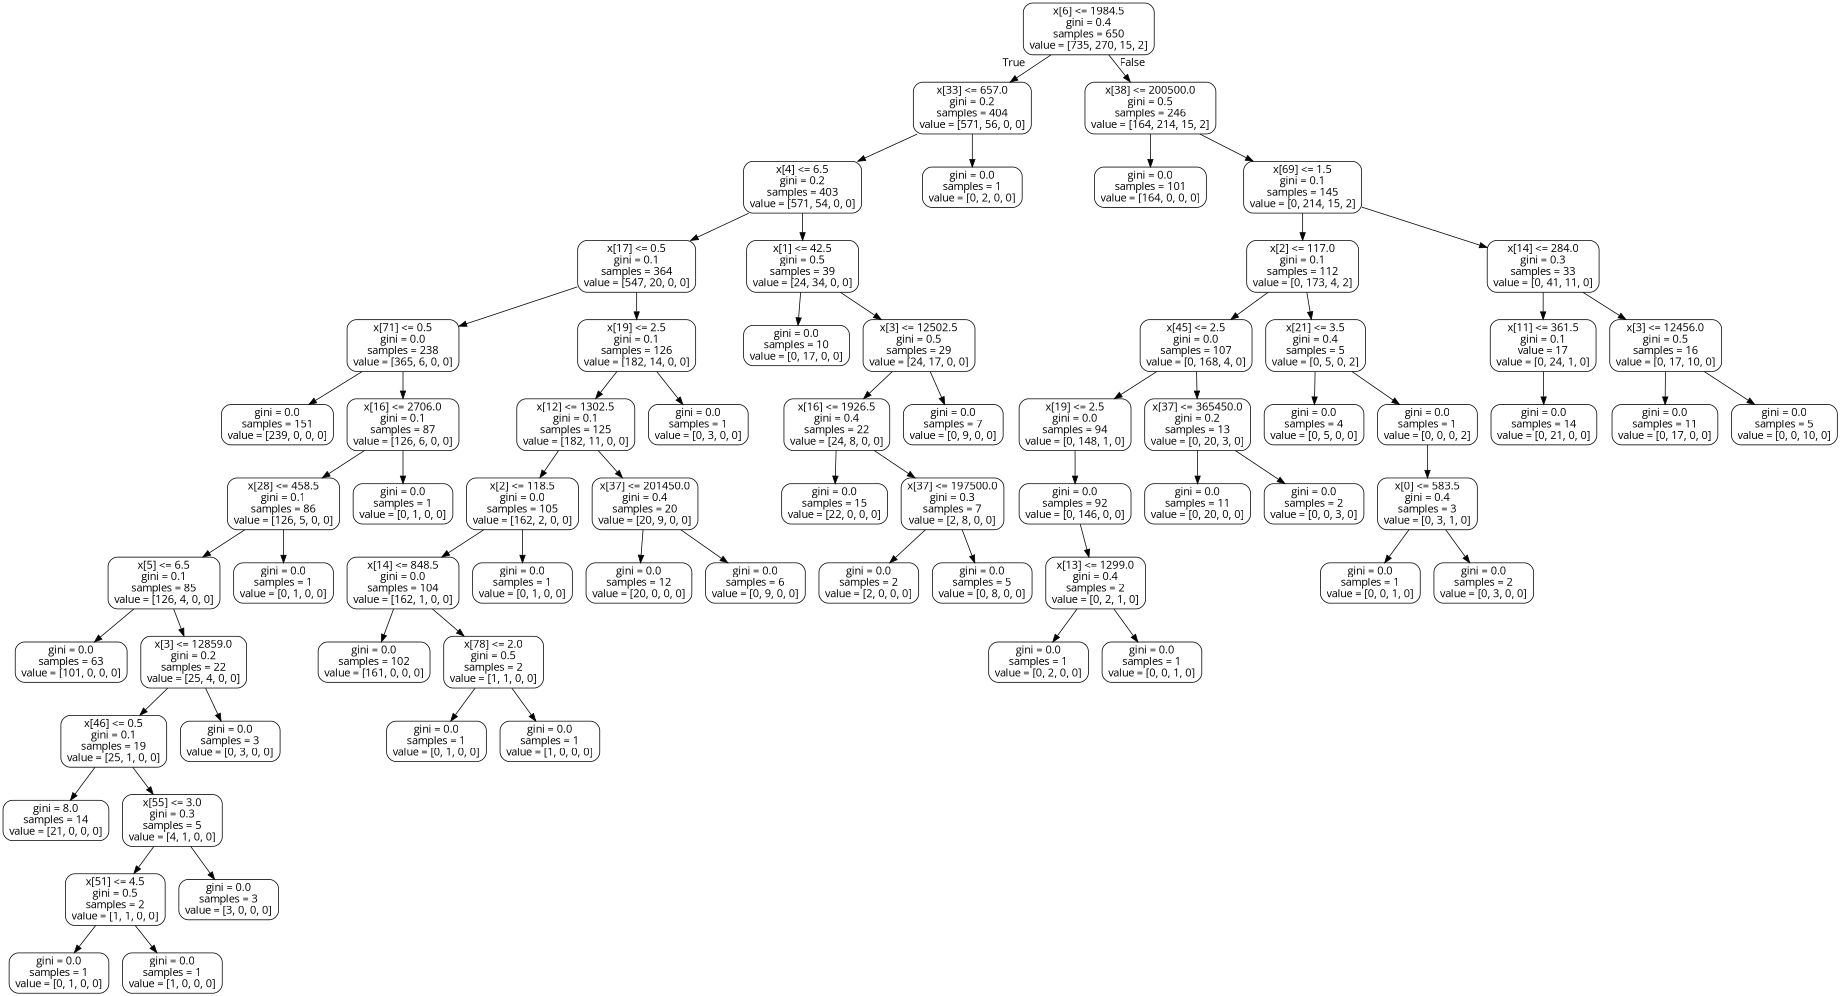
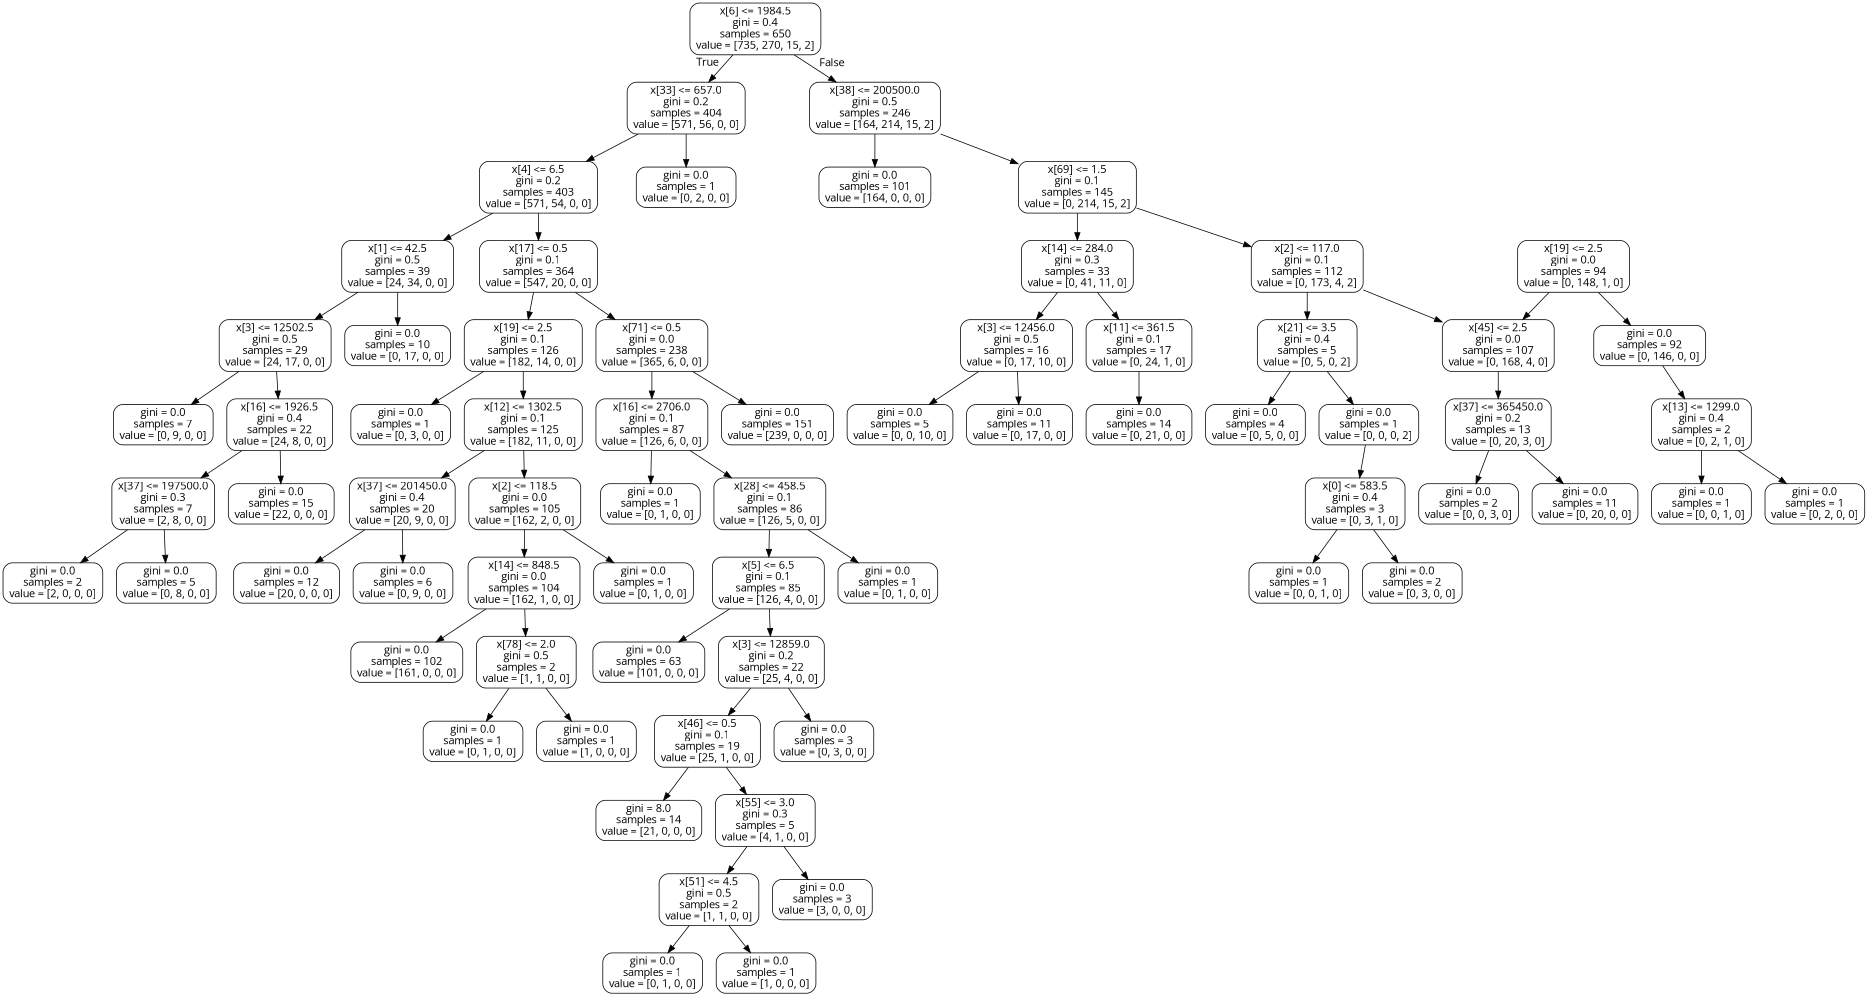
(1543, 346) -> (1139, 346)
(1139, 383) -> (1539, 303)
